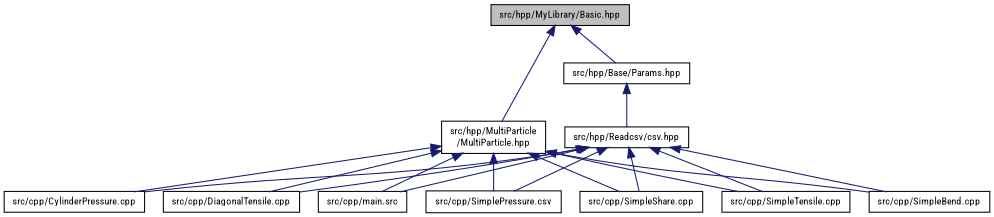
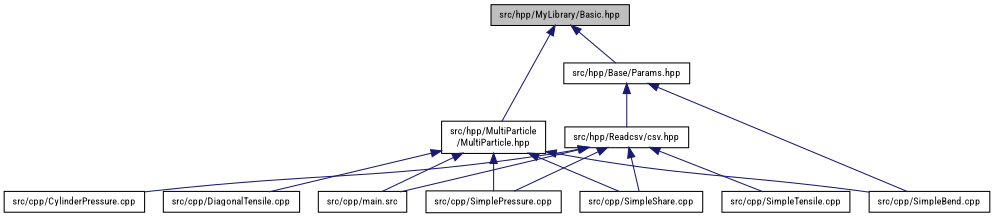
(282, 170) -> none
(783, 171) -> (783, 140)
(662, 176) -> none
(390, 180) -> none
(494, 202) -> (494, 202)
